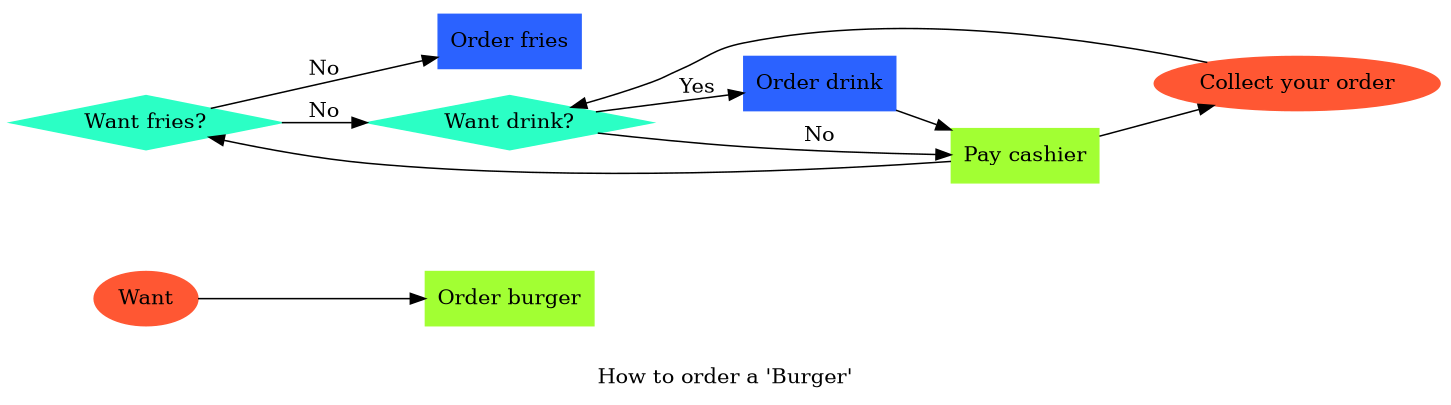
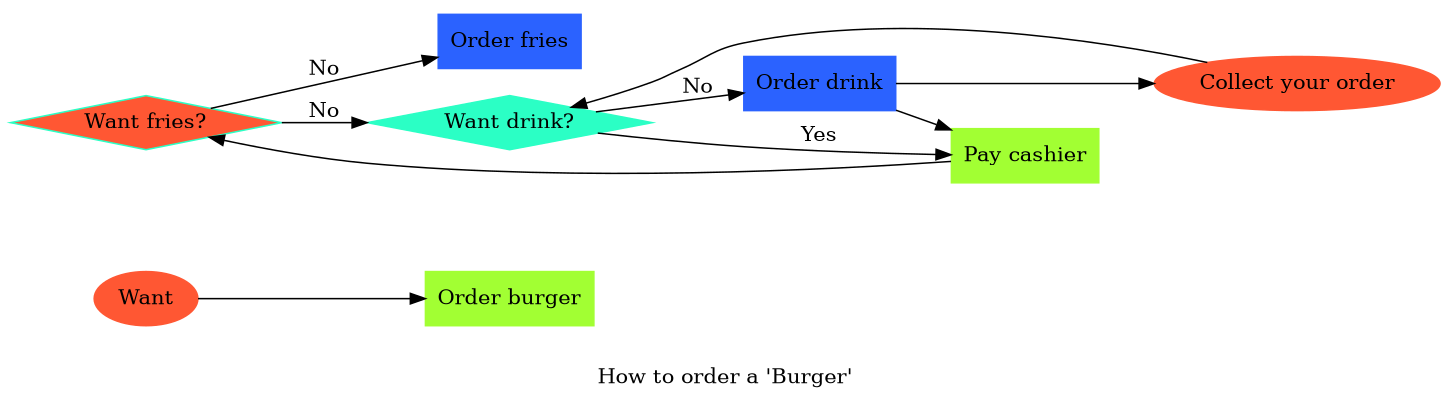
(698, 87) -> (698, 87)
(146, 123) -> (146, 123)
(1149, 123) -> (1017, 84)
(820, 135) -> (820, 135)
